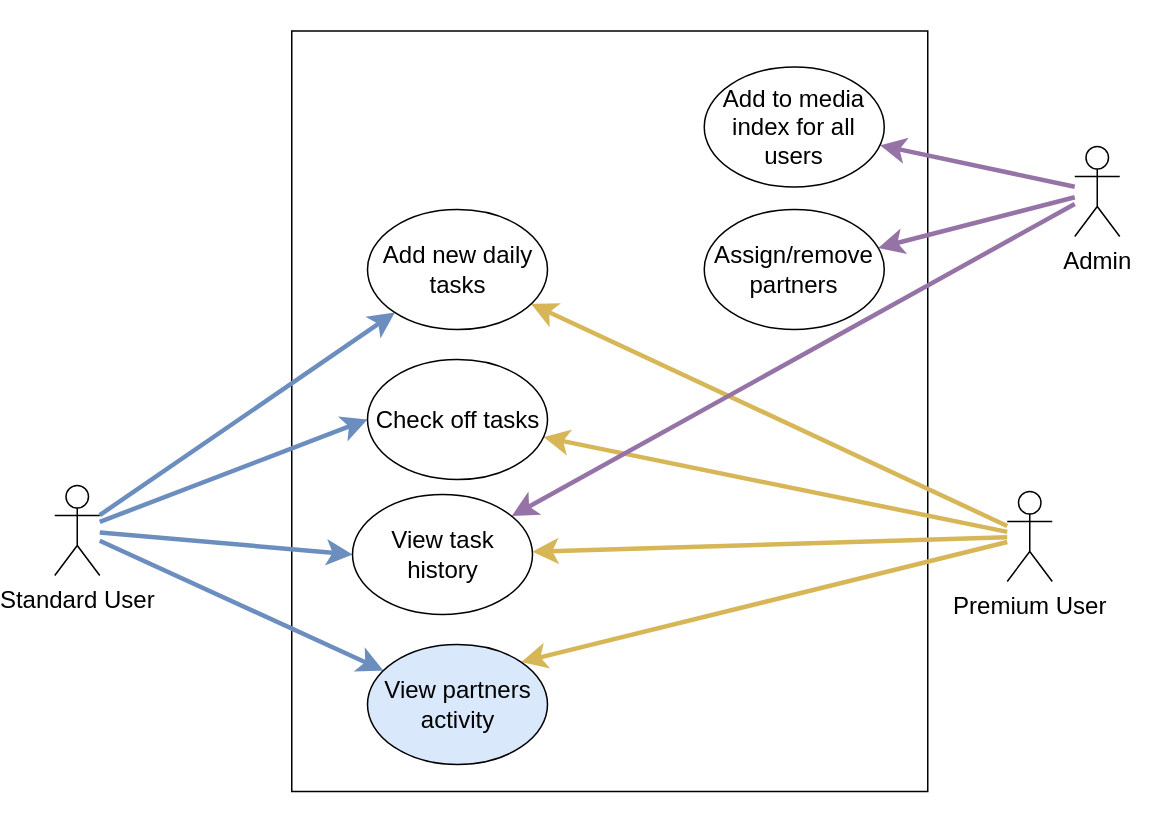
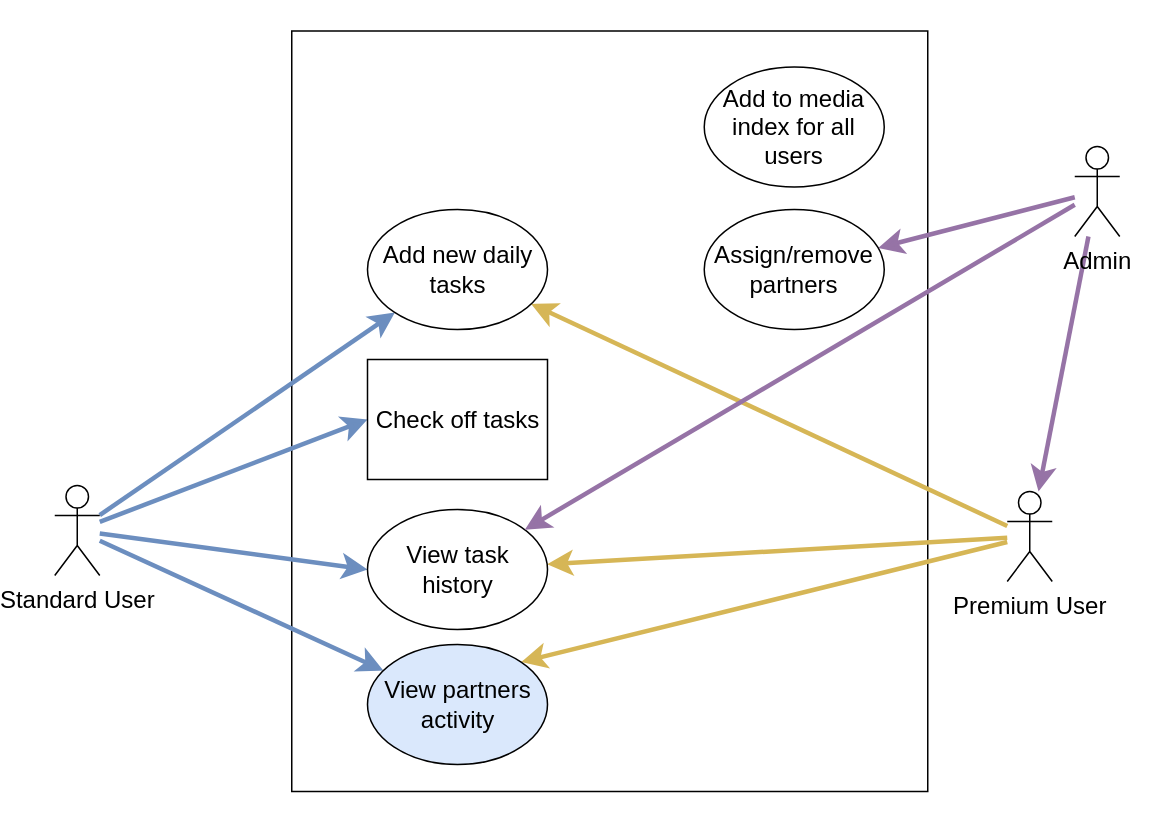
(985, 167) -> (1065, 357)
(458, 419) -> (458, 419)
(827, 495) -> none
(443, 554) -> (458, 569)
